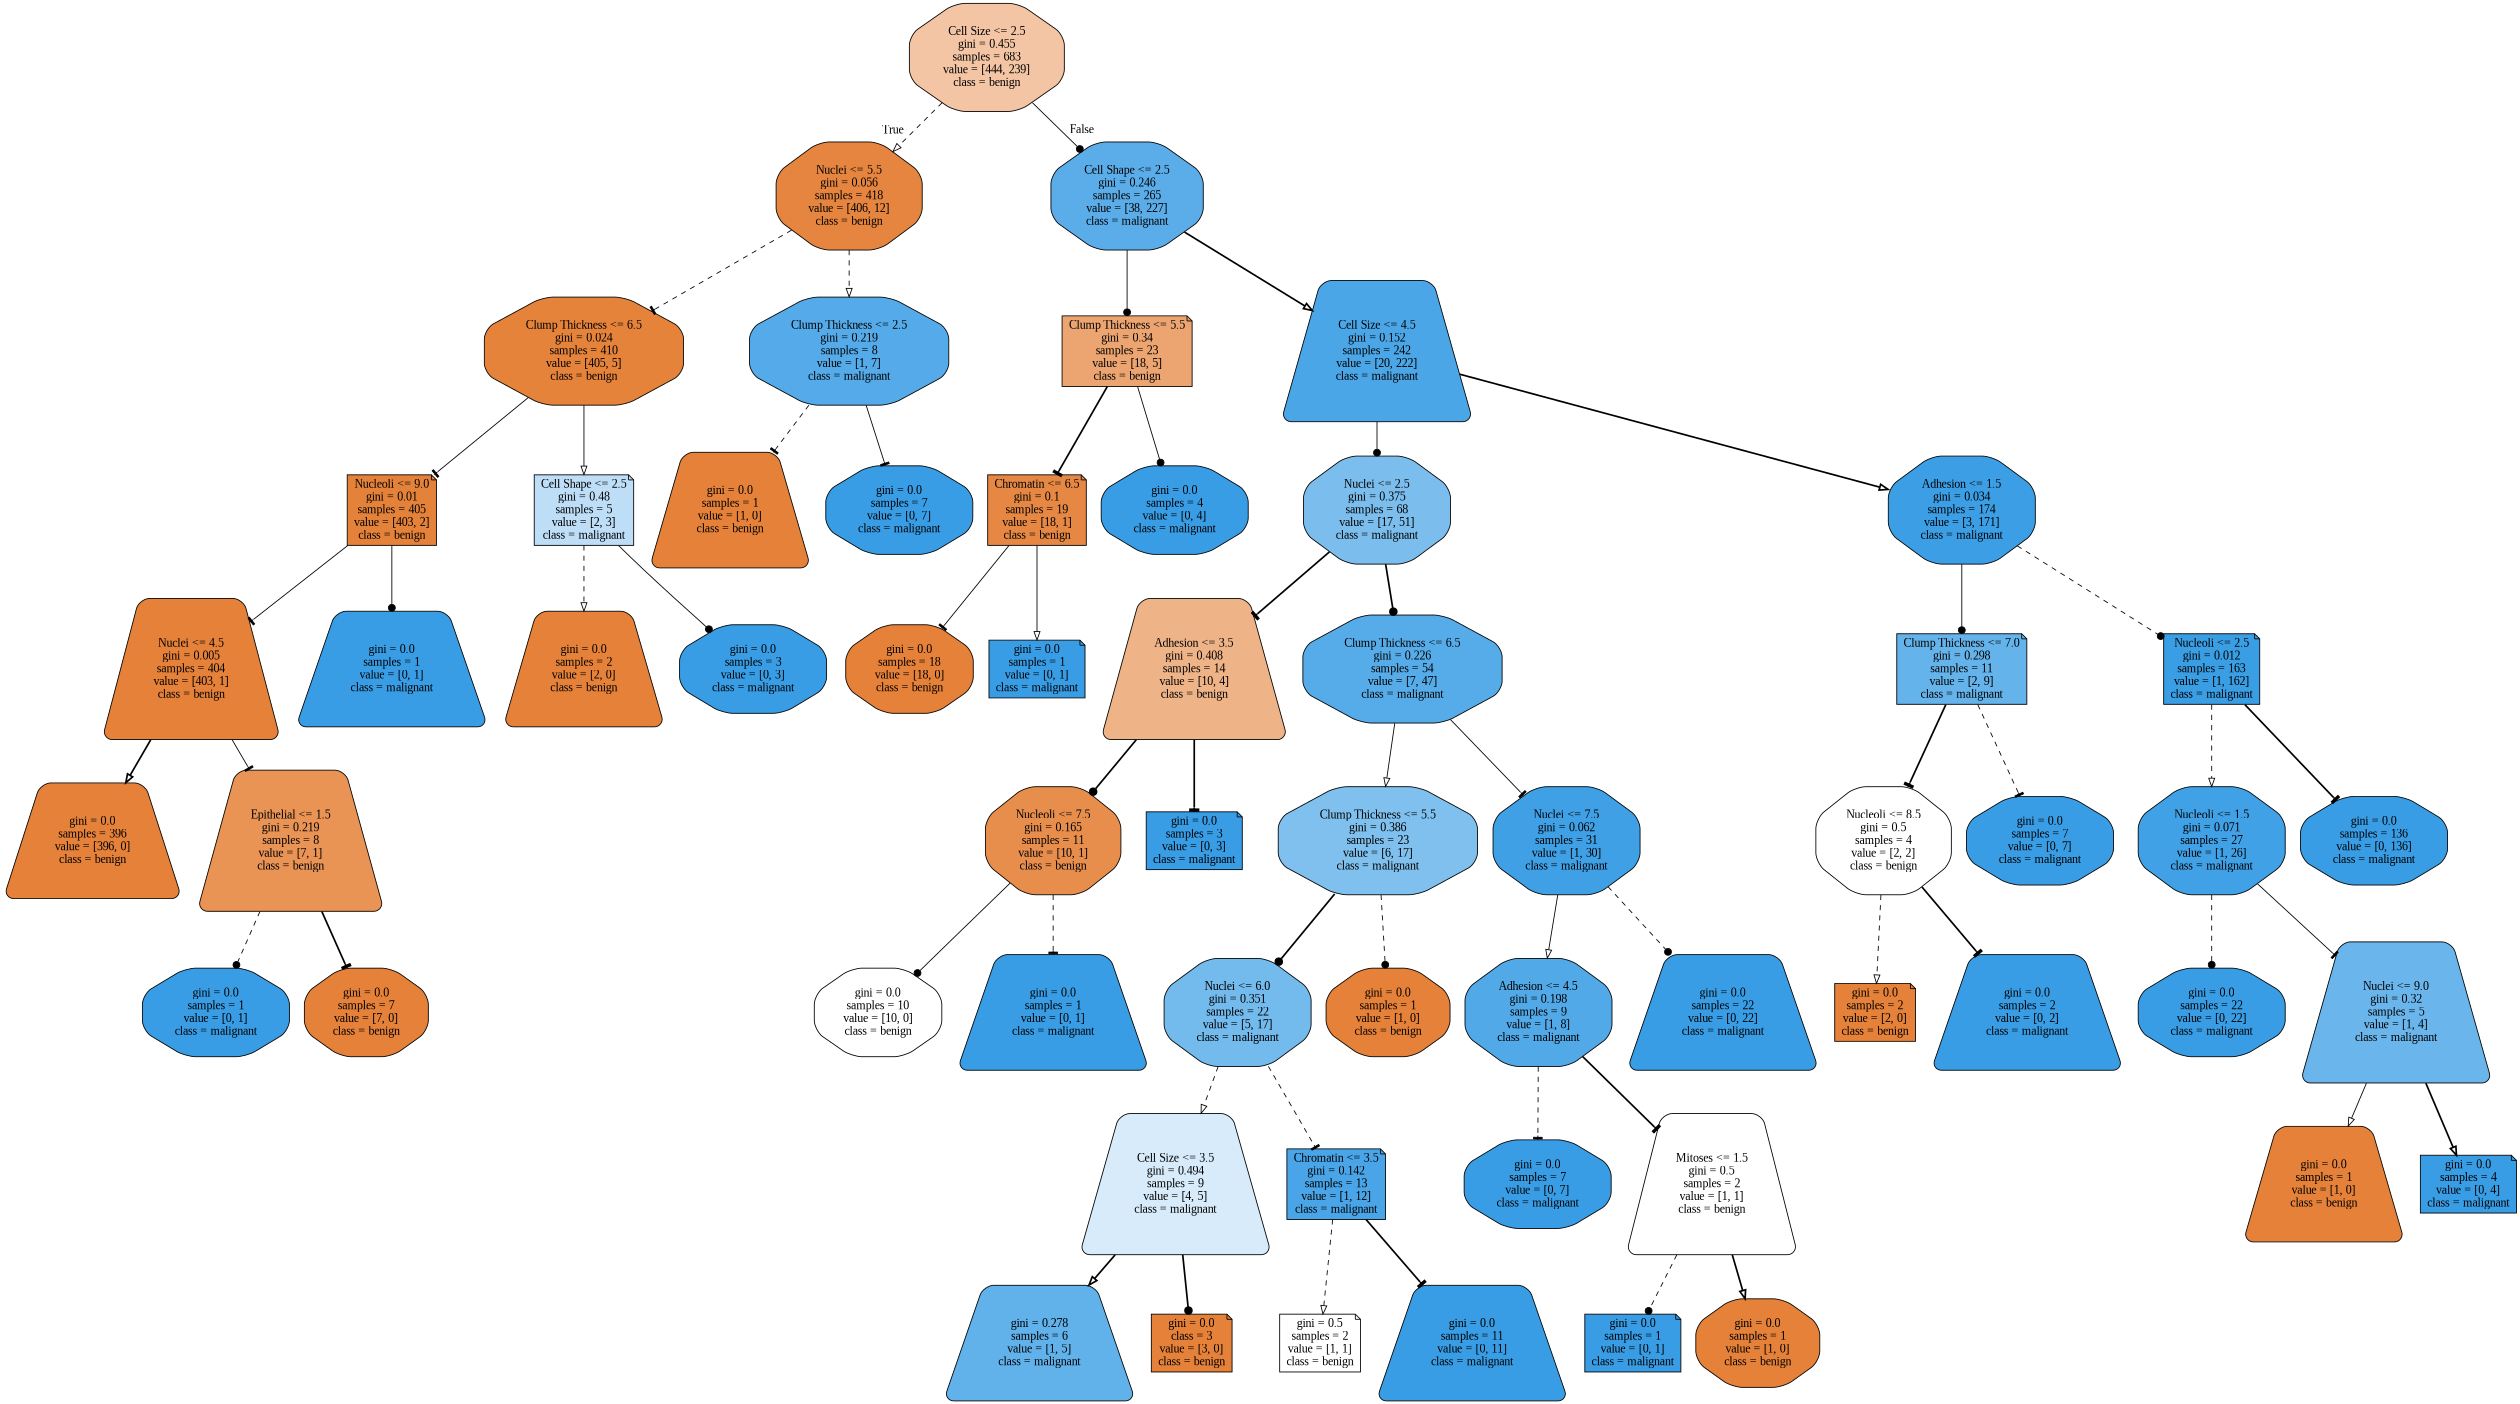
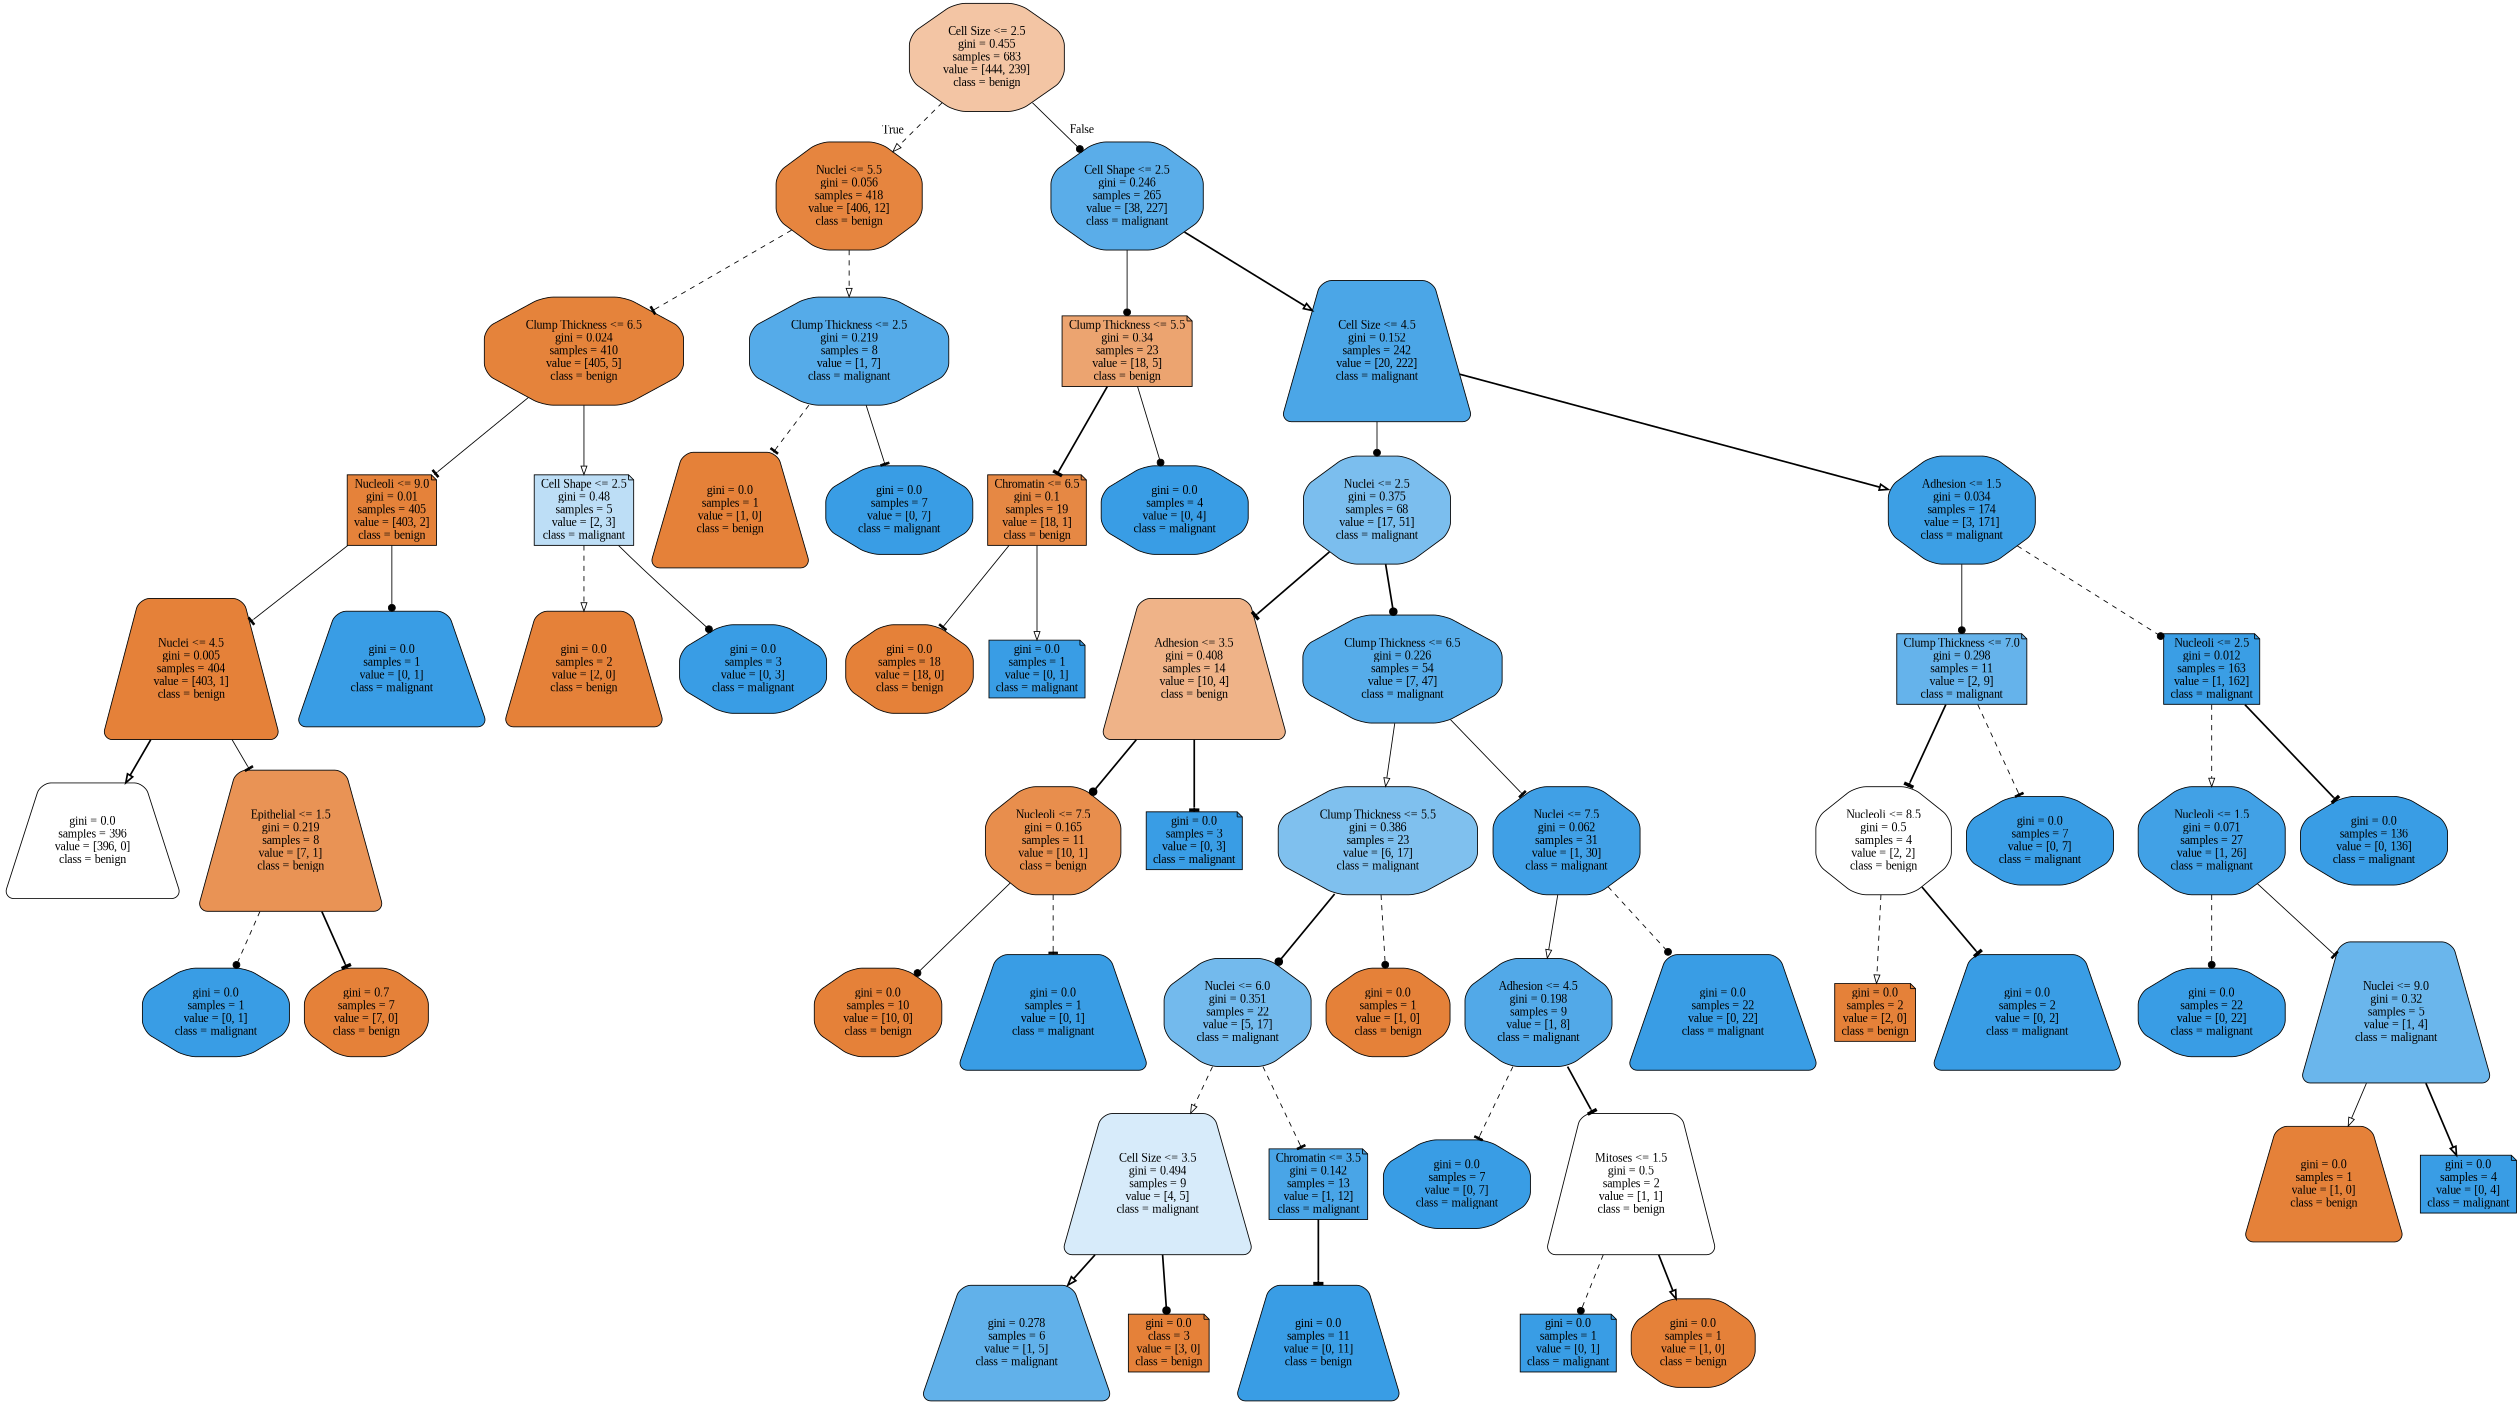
(93, 841) -> (93, 841)
(366, 1012) -> (366, 1012)
(878, 1012) -> (878, 1012)
(1320, 1343) -> none
(1472, 1343) -> (1318, 1343)
